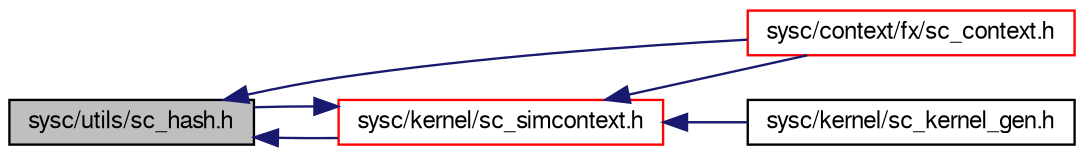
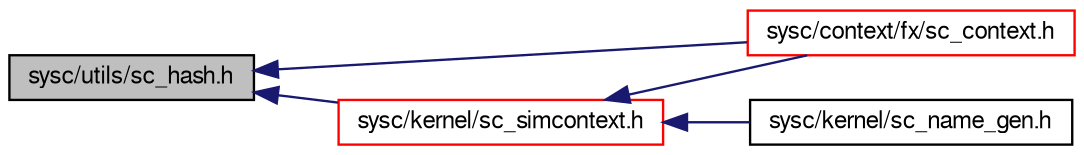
(284, 107) -> none
(911, 122) -> (911, 122)
